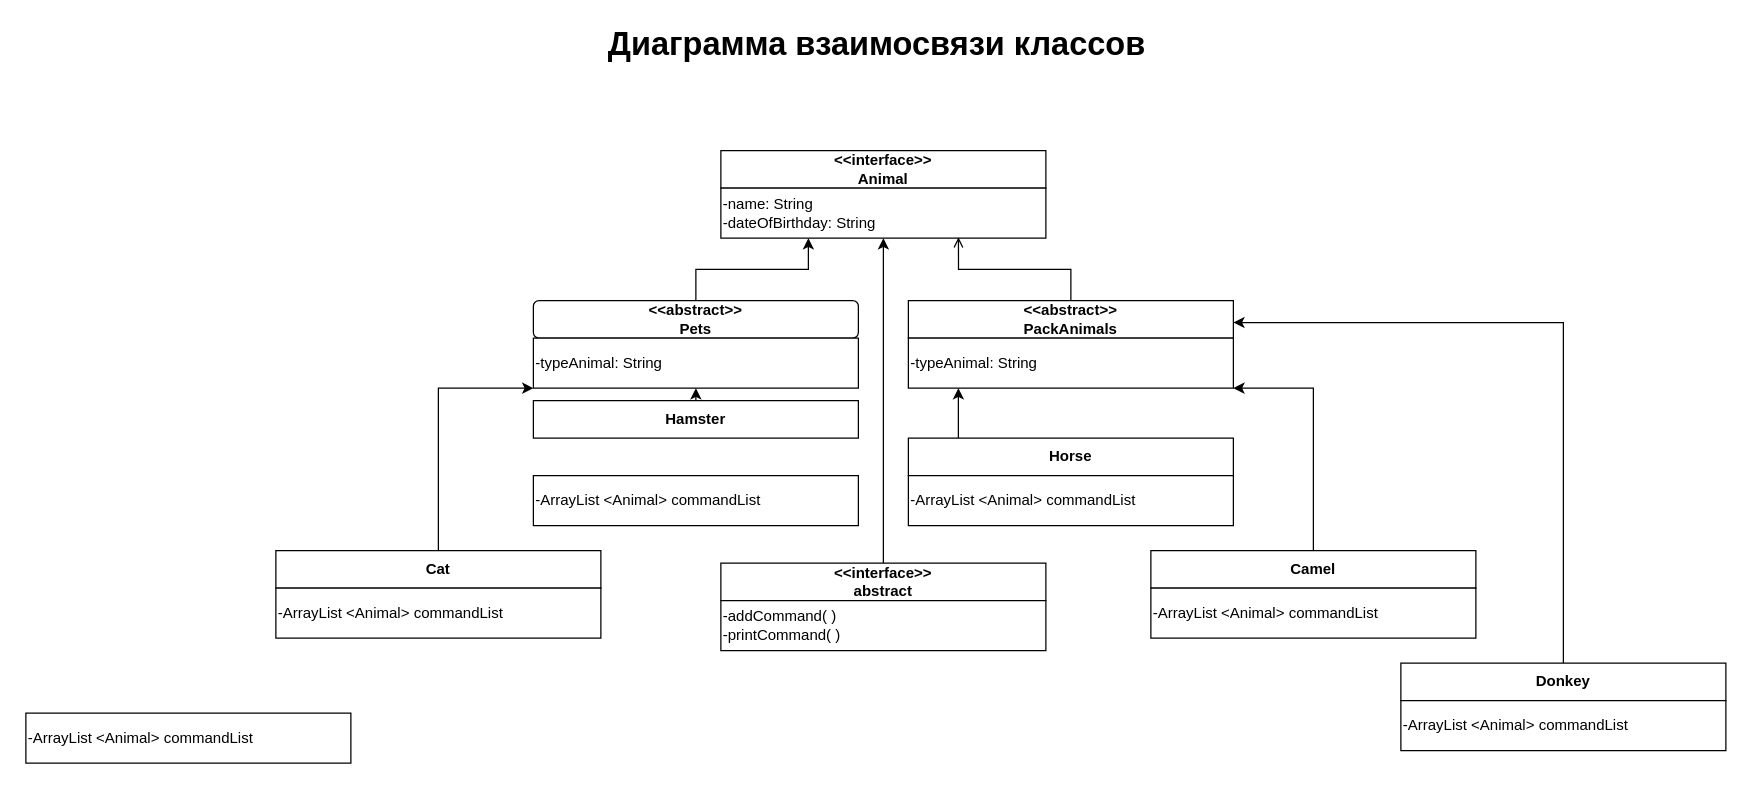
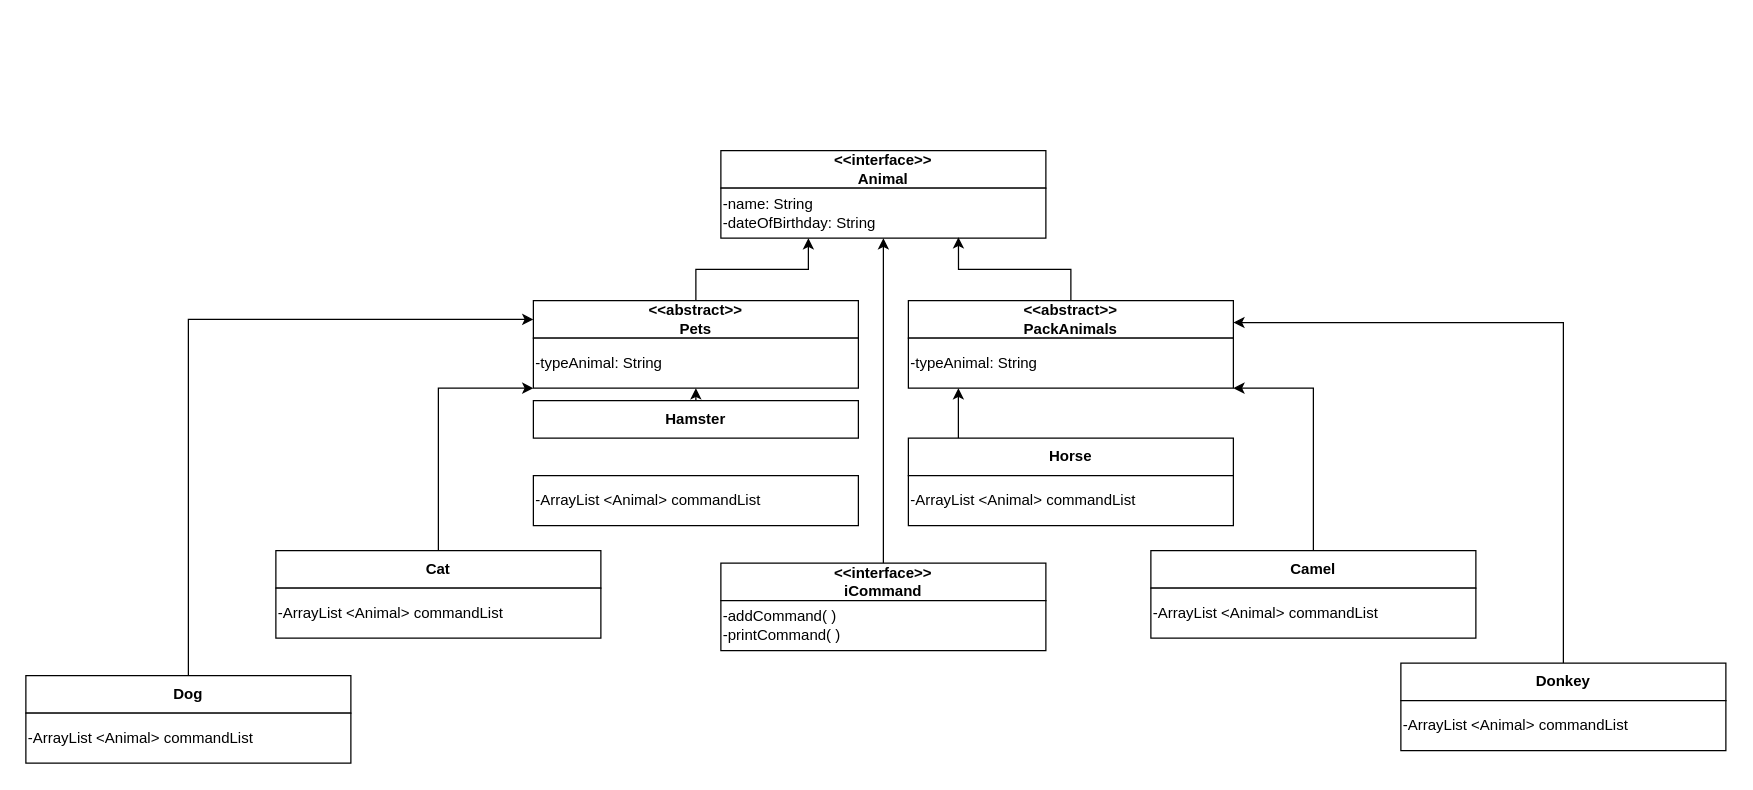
(877, 44) -> none
(958, 244) -> (958, 247)
(696, 319) -> (696, 319)
none -> (188, 329)
(883, 582) -> (883, 582)
none -> (188, 694)
